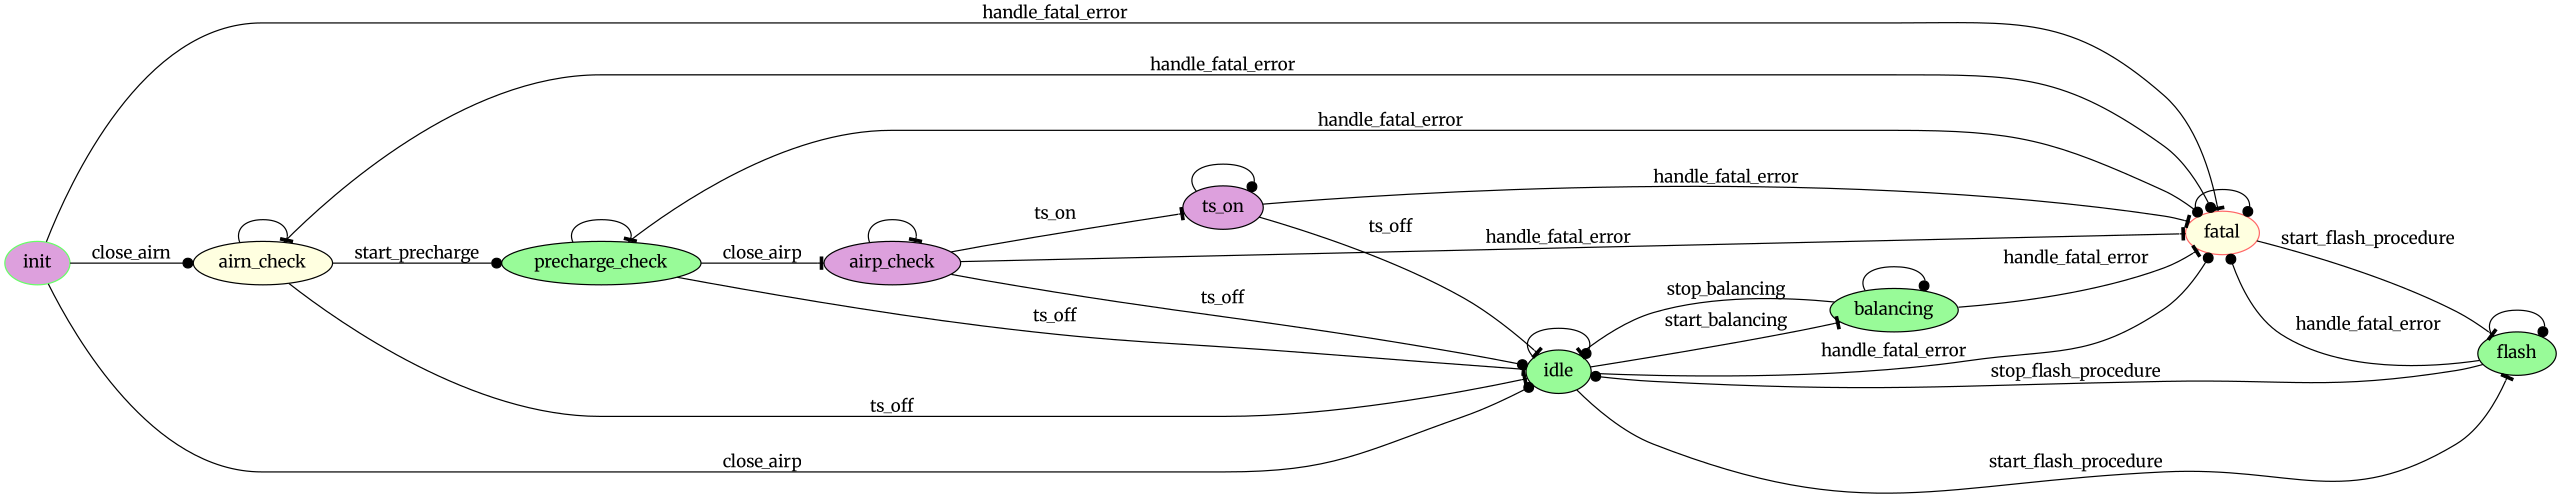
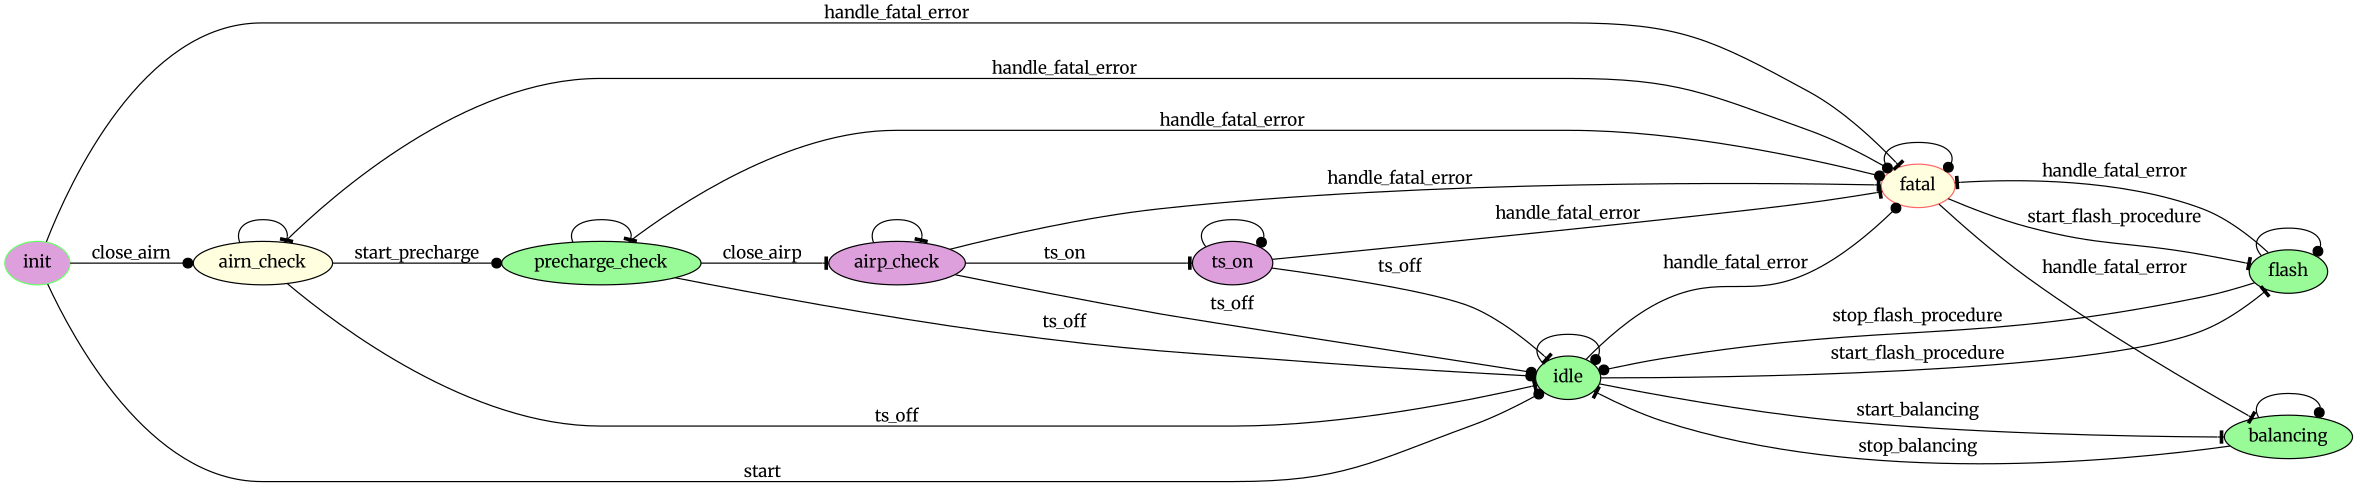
(2078, 291) -> (2095, 324)
(1097, 338) -> (1098, 345)
(2335, 357) -> (2123, 189)
(763, 463) -> (763, 473)
